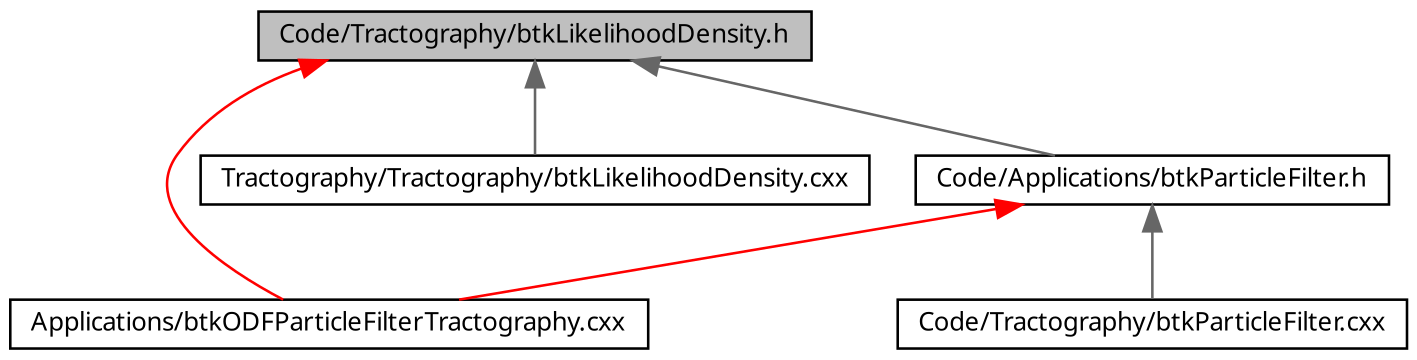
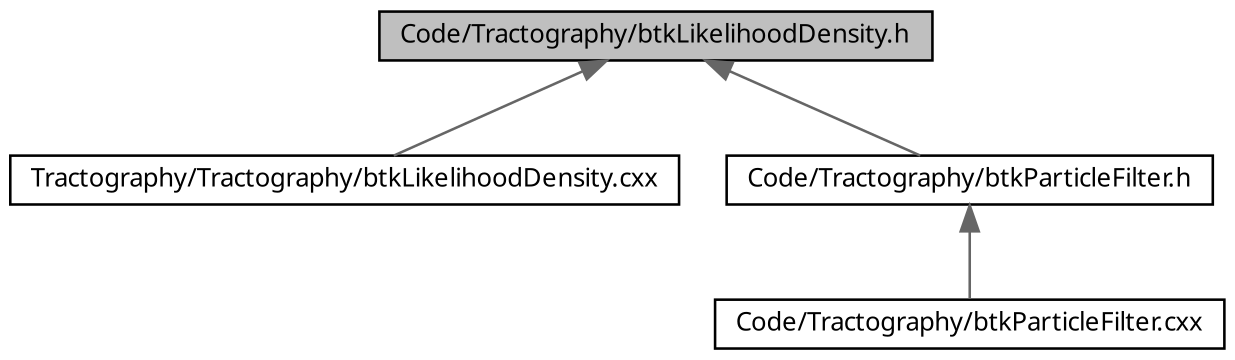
(1152, 180) -> (970, 180)
(329, 324) -> none
